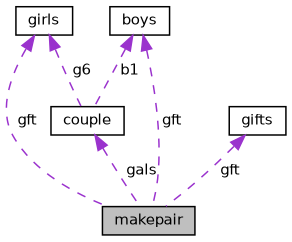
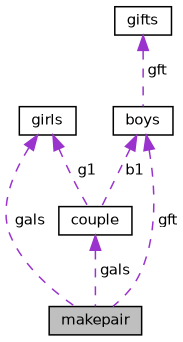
(80, 71) -> (85, 171)
(25, 121) -> (28, 221)
(201, 178) -> (143, 79)
